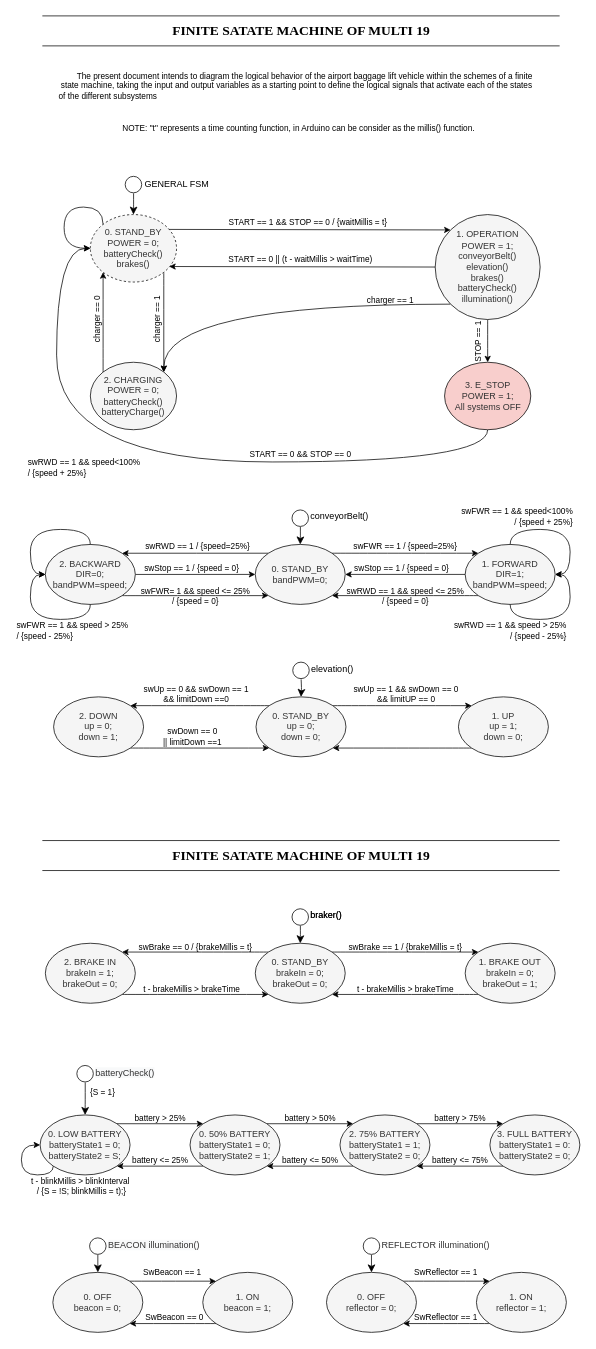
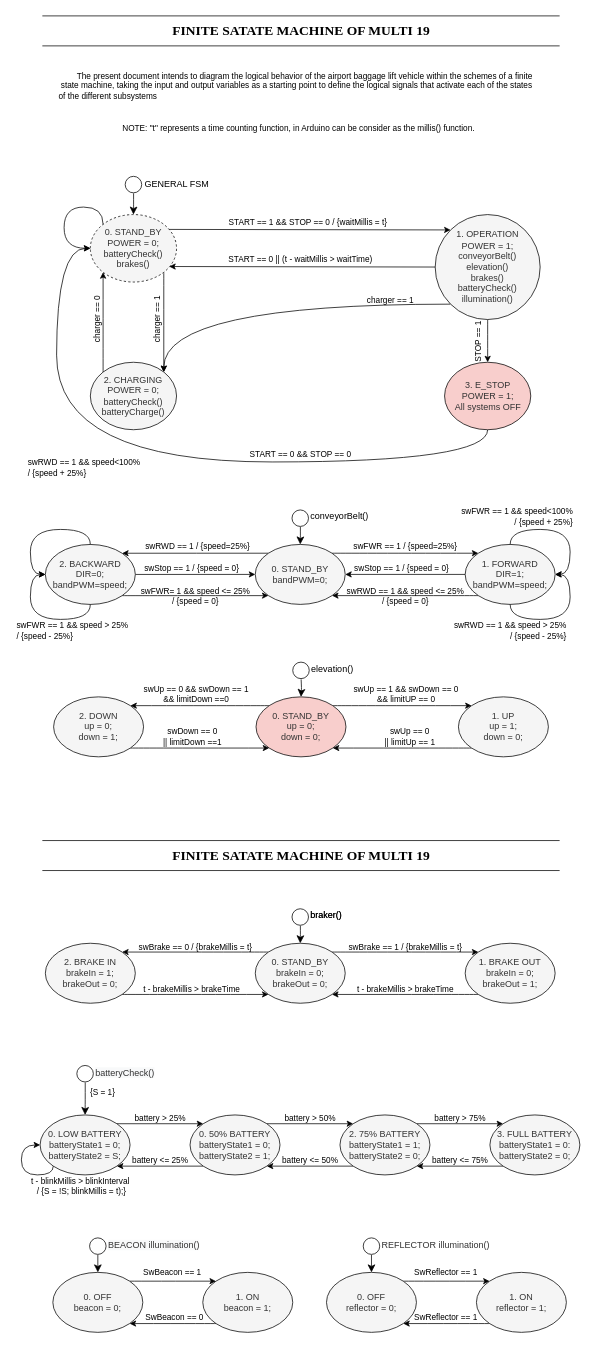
(301, 727) -> (301, 727)
none -> (410, 737)
